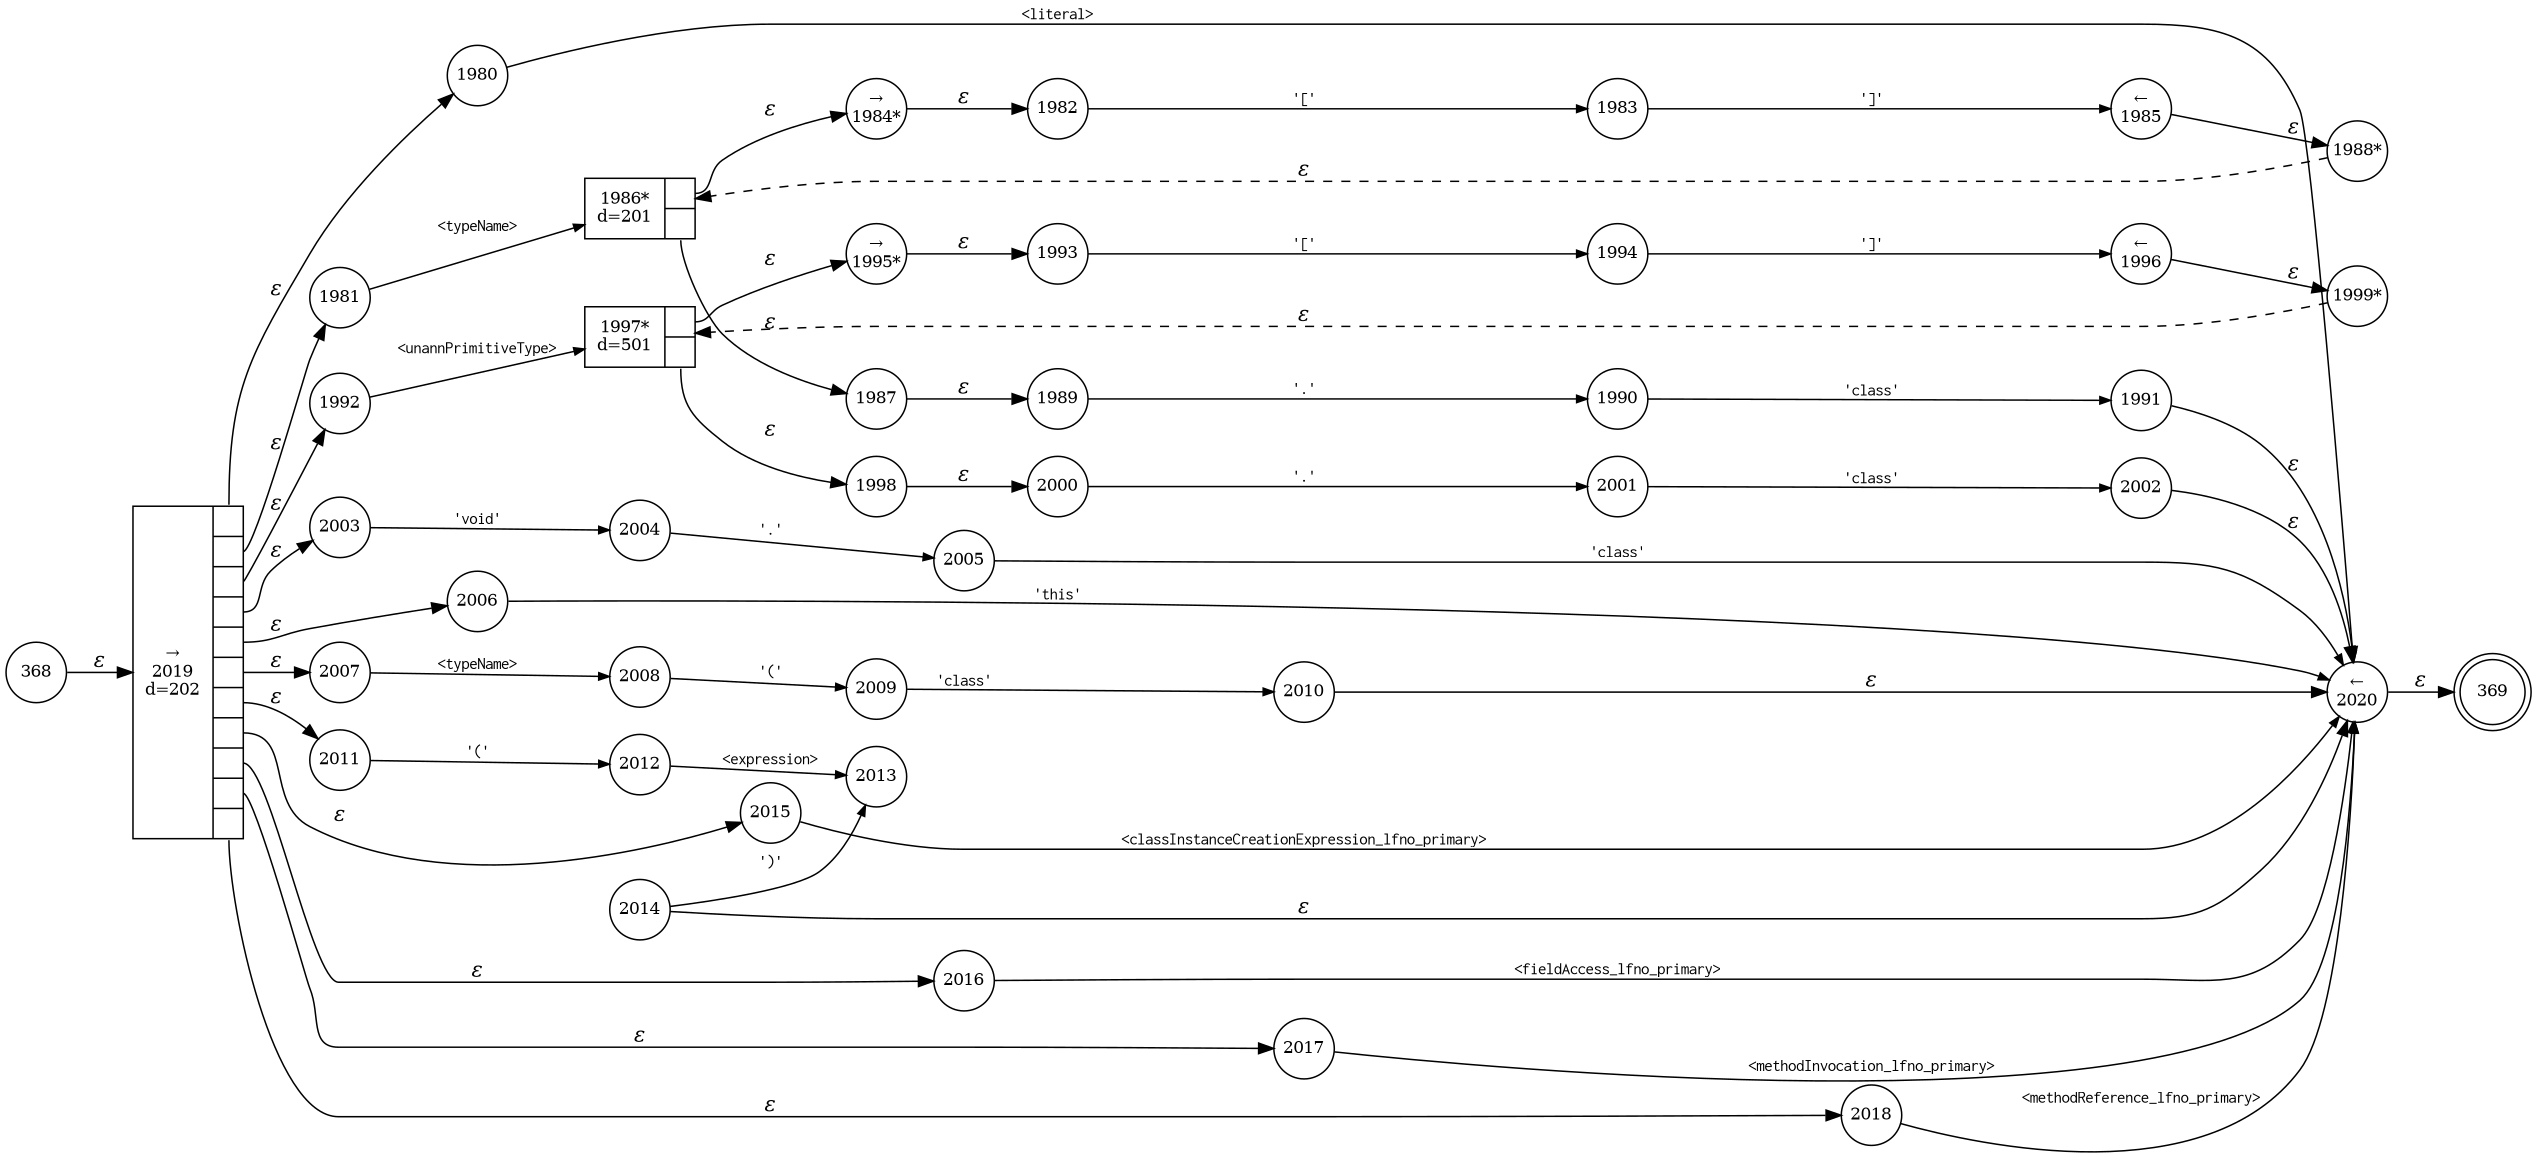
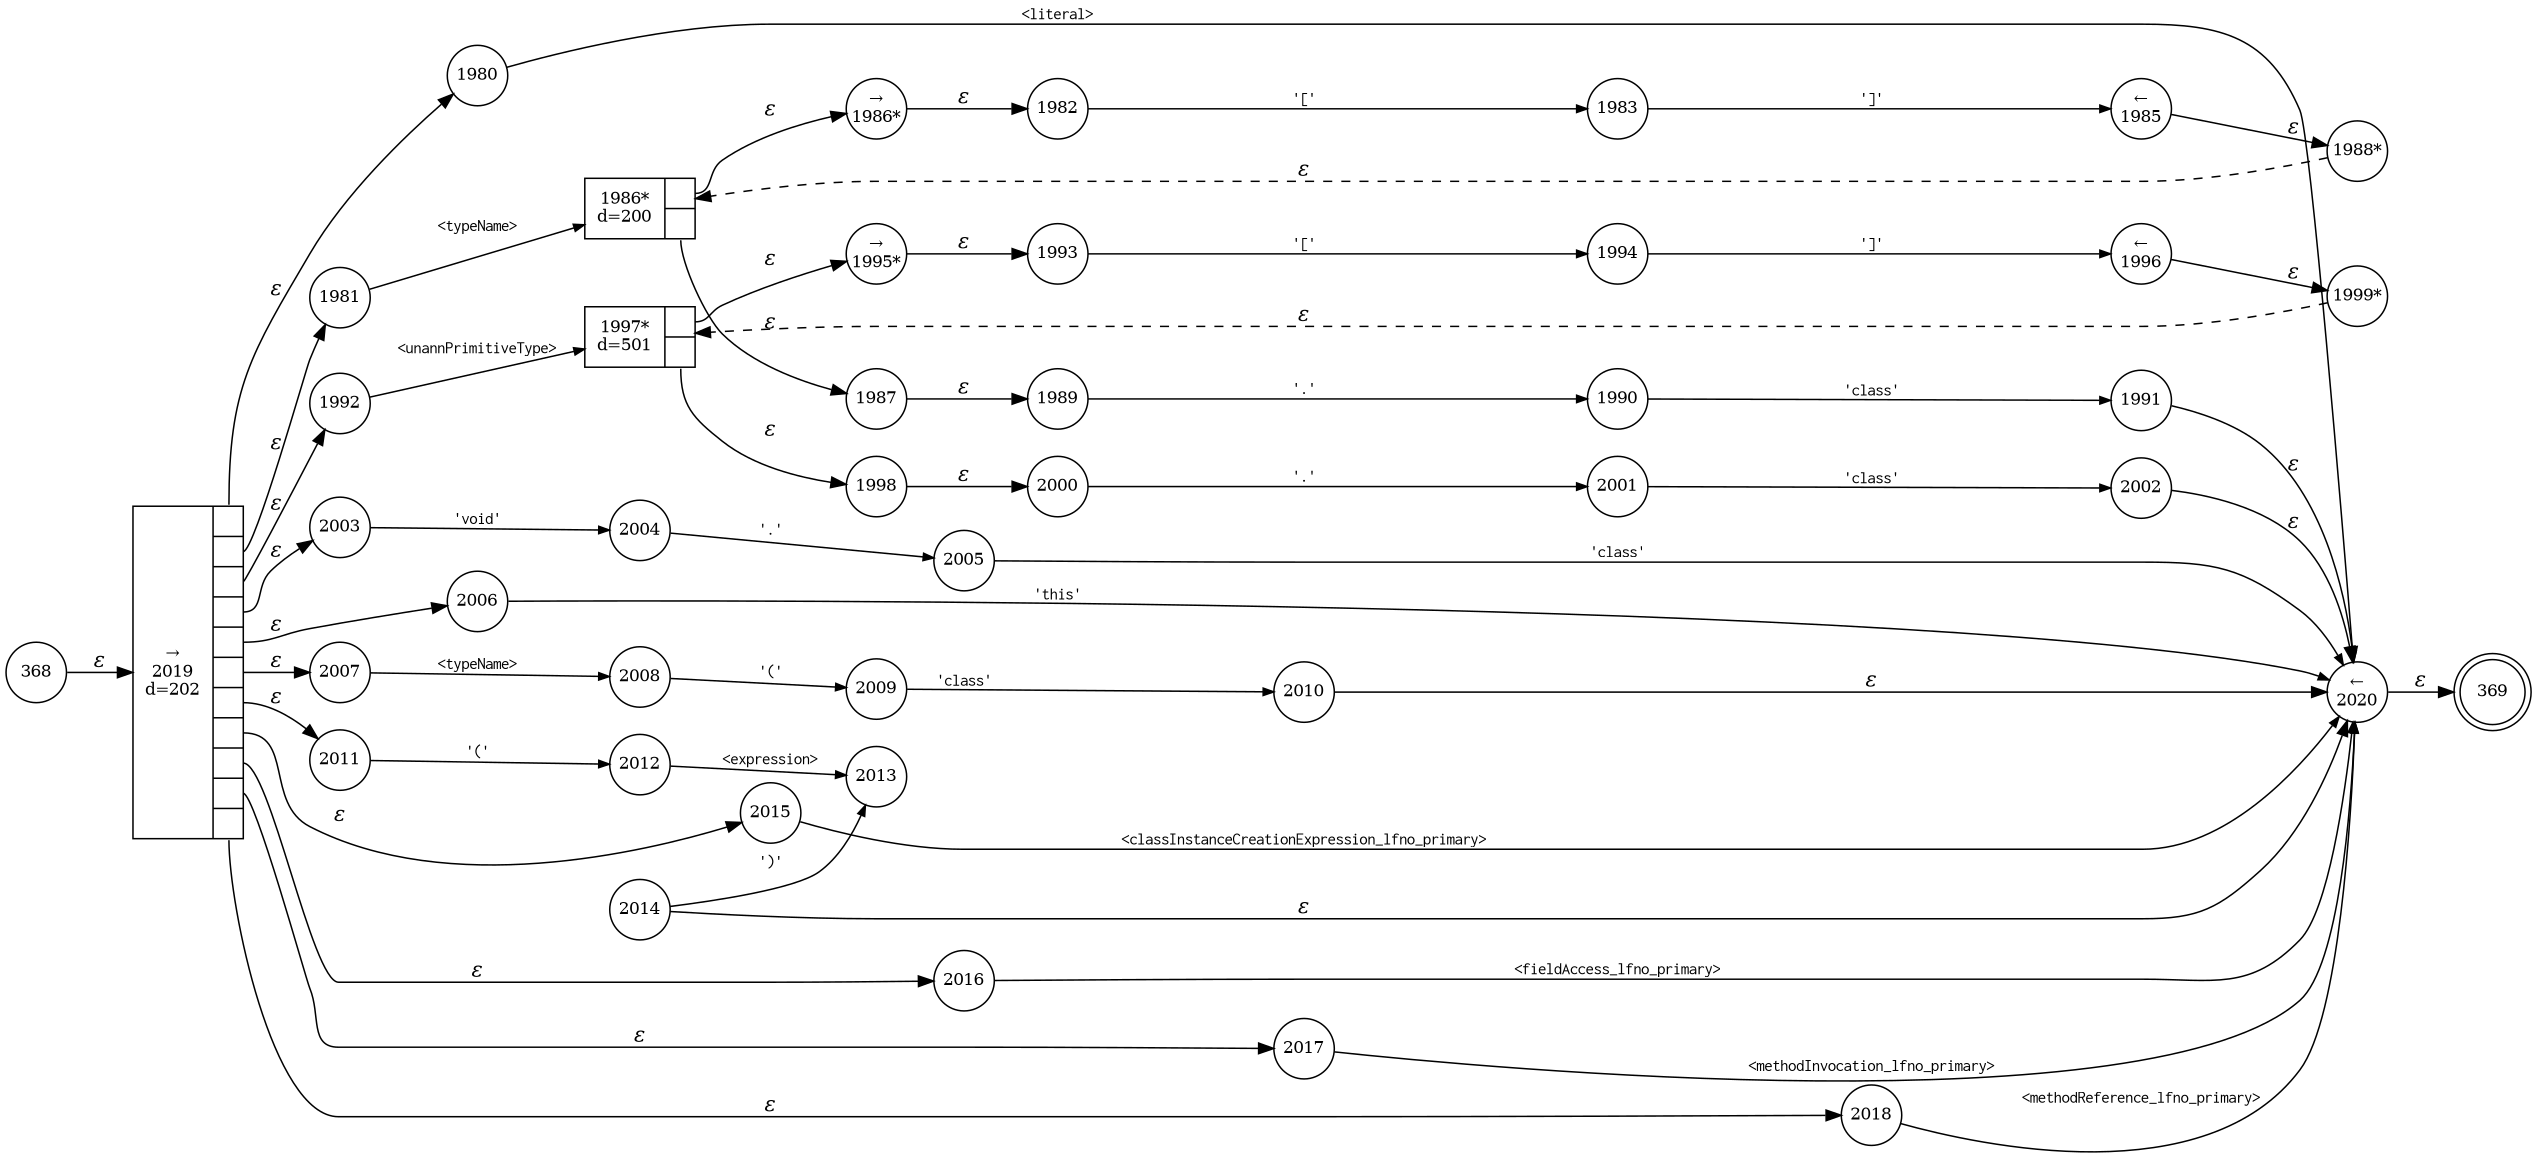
(876, 109) -> (876, 109)
(625, 217) -> (625, 217)
